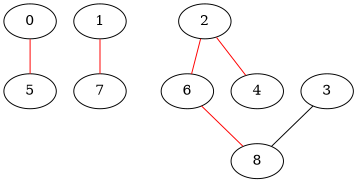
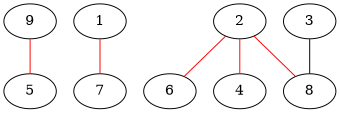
(30, 21) -> (30, 21)
(222, 126) -> (275, 56)
